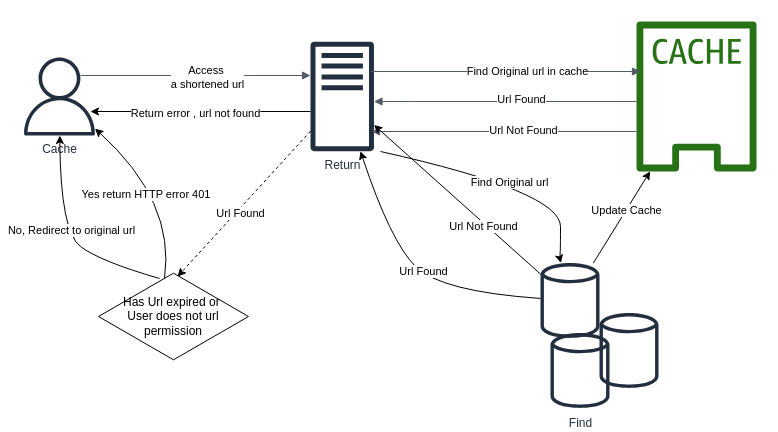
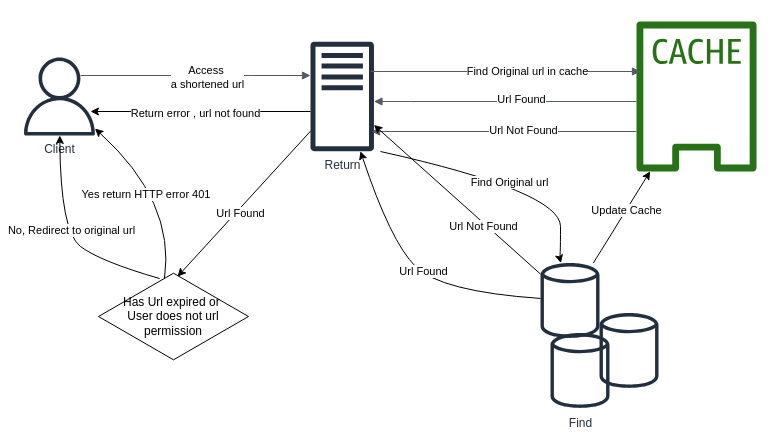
(60, 150) -> (60, 150)
(276, 169) -> (276, 169)
